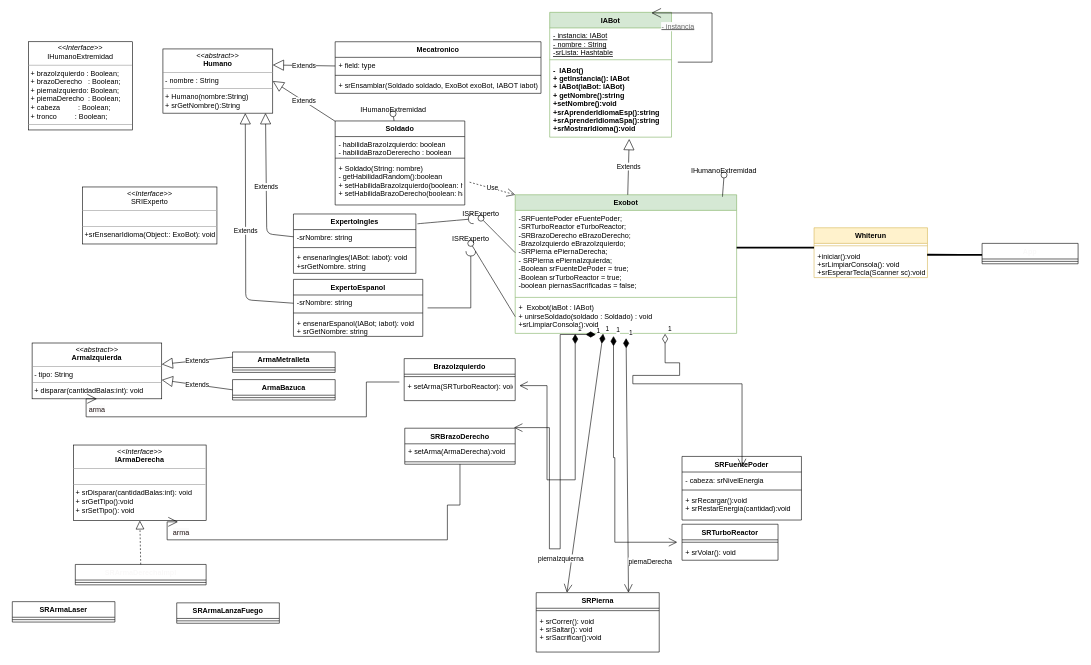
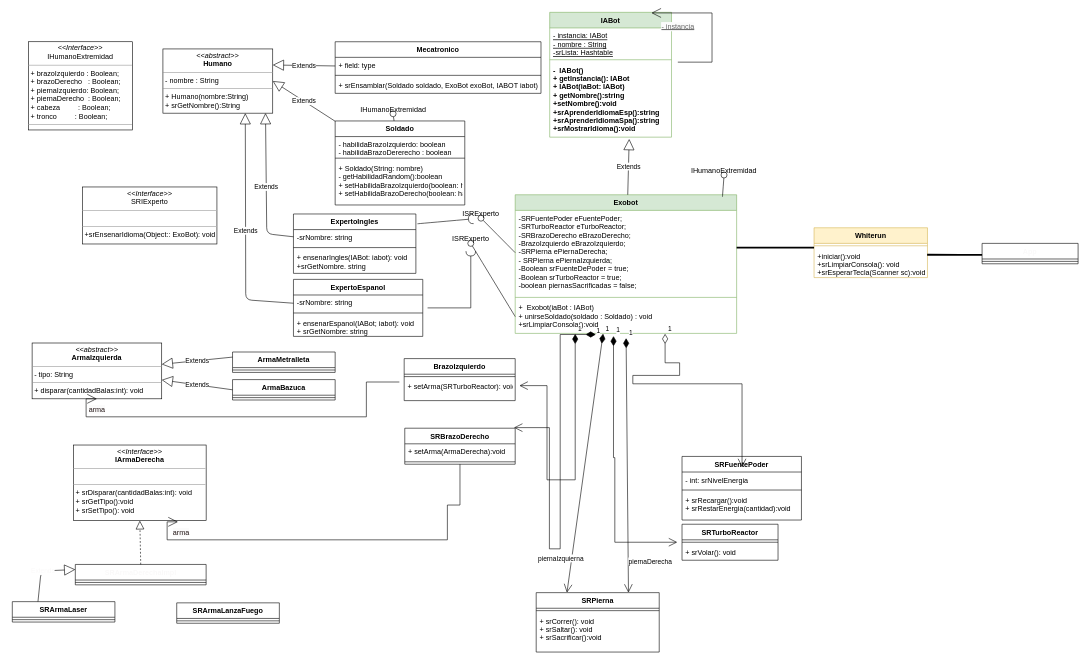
(484, 186) -> none
(728, 480) -> (721, 480)
none -> (39, 587)
